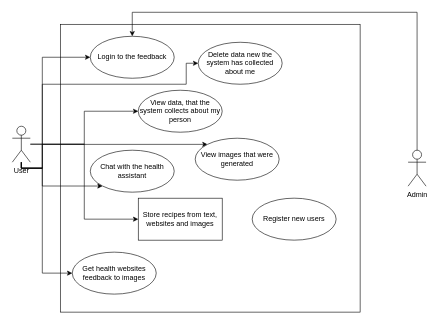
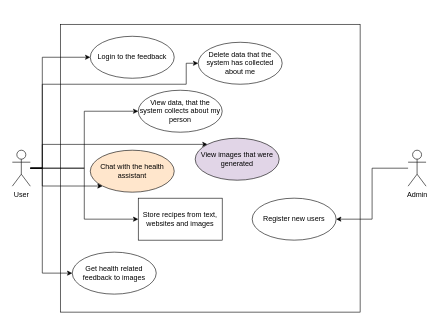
(417, 12) -> none
(240, 63) -> (240, 63)
(21, 144) -> (21, 168)
(237, 159) -> (237, 159)
none -> (372, 168)
(132, 171) -> (132, 171)
(114, 273) -> (114, 273)
